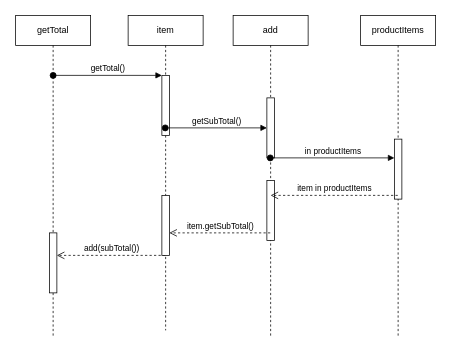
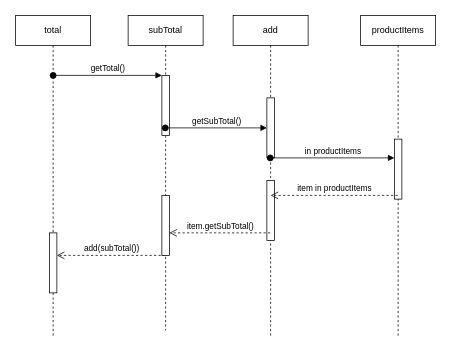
(53, 30) -> (53, 30)
(165, 30) -> (165, 30)
